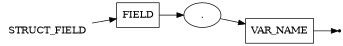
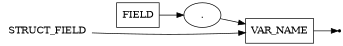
(101, 22) -> (165, 34)
